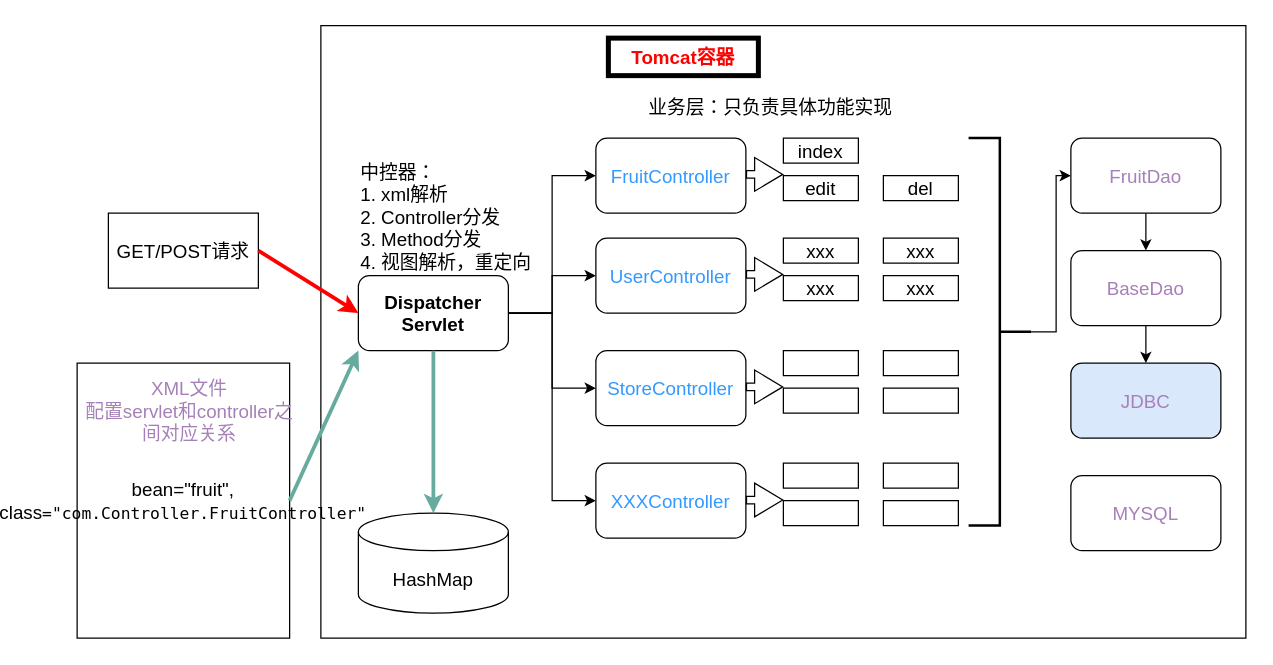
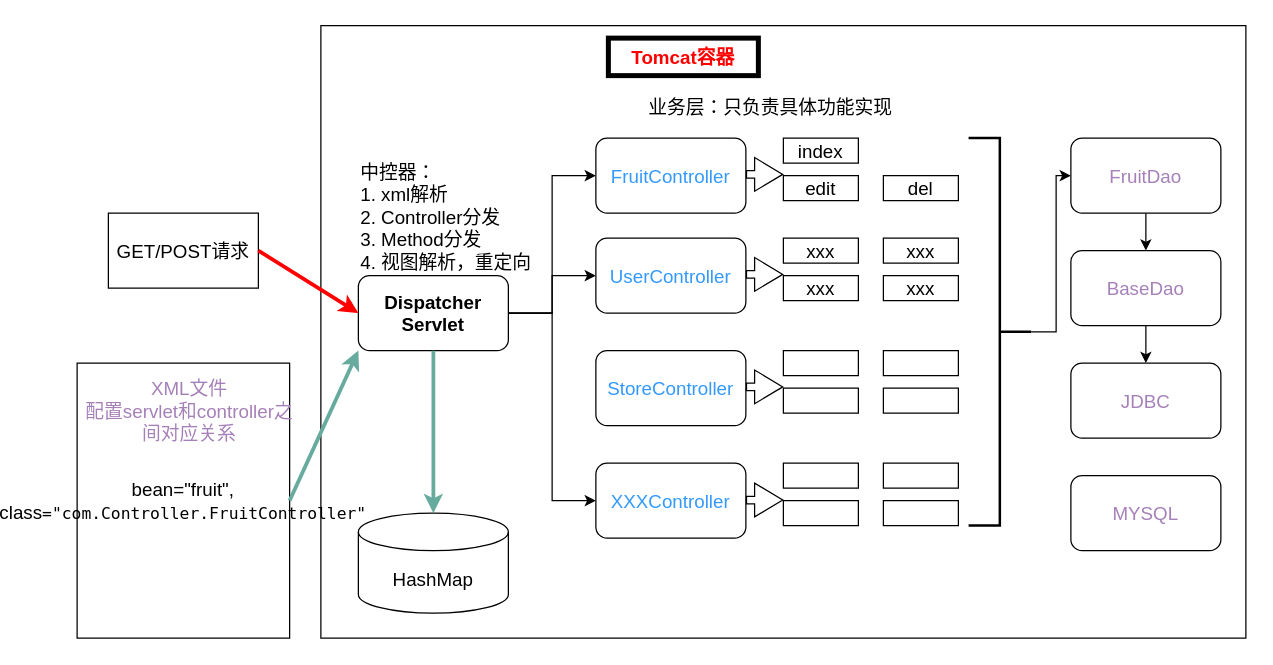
(570, 388) -> none
(1146, 401) -> (1146, 401)
